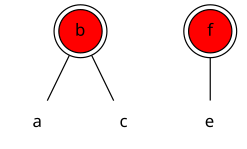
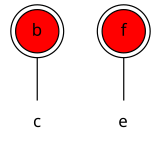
(37, 123) -> none
